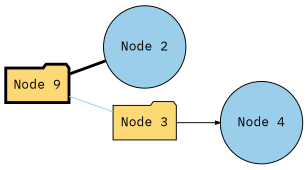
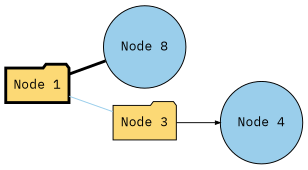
(145, 47) -> (145, 47)
(37, 85) -> (37, 85)
